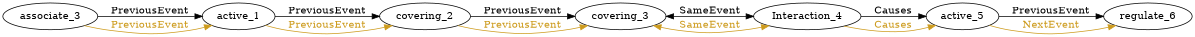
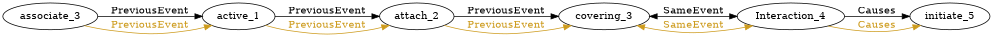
(425, 16) -> (417, 16)
(962, 16) -> (950, 16)
(1148, 16) -> none
